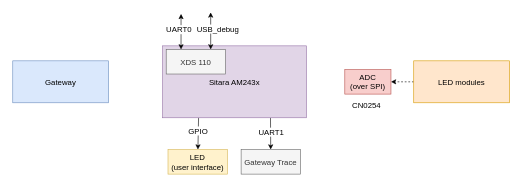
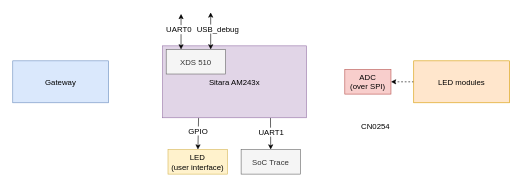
(196, 62) -> (196, 62)
(366, 105) -> (375, 126)
(271, 162) -> (271, 162)
